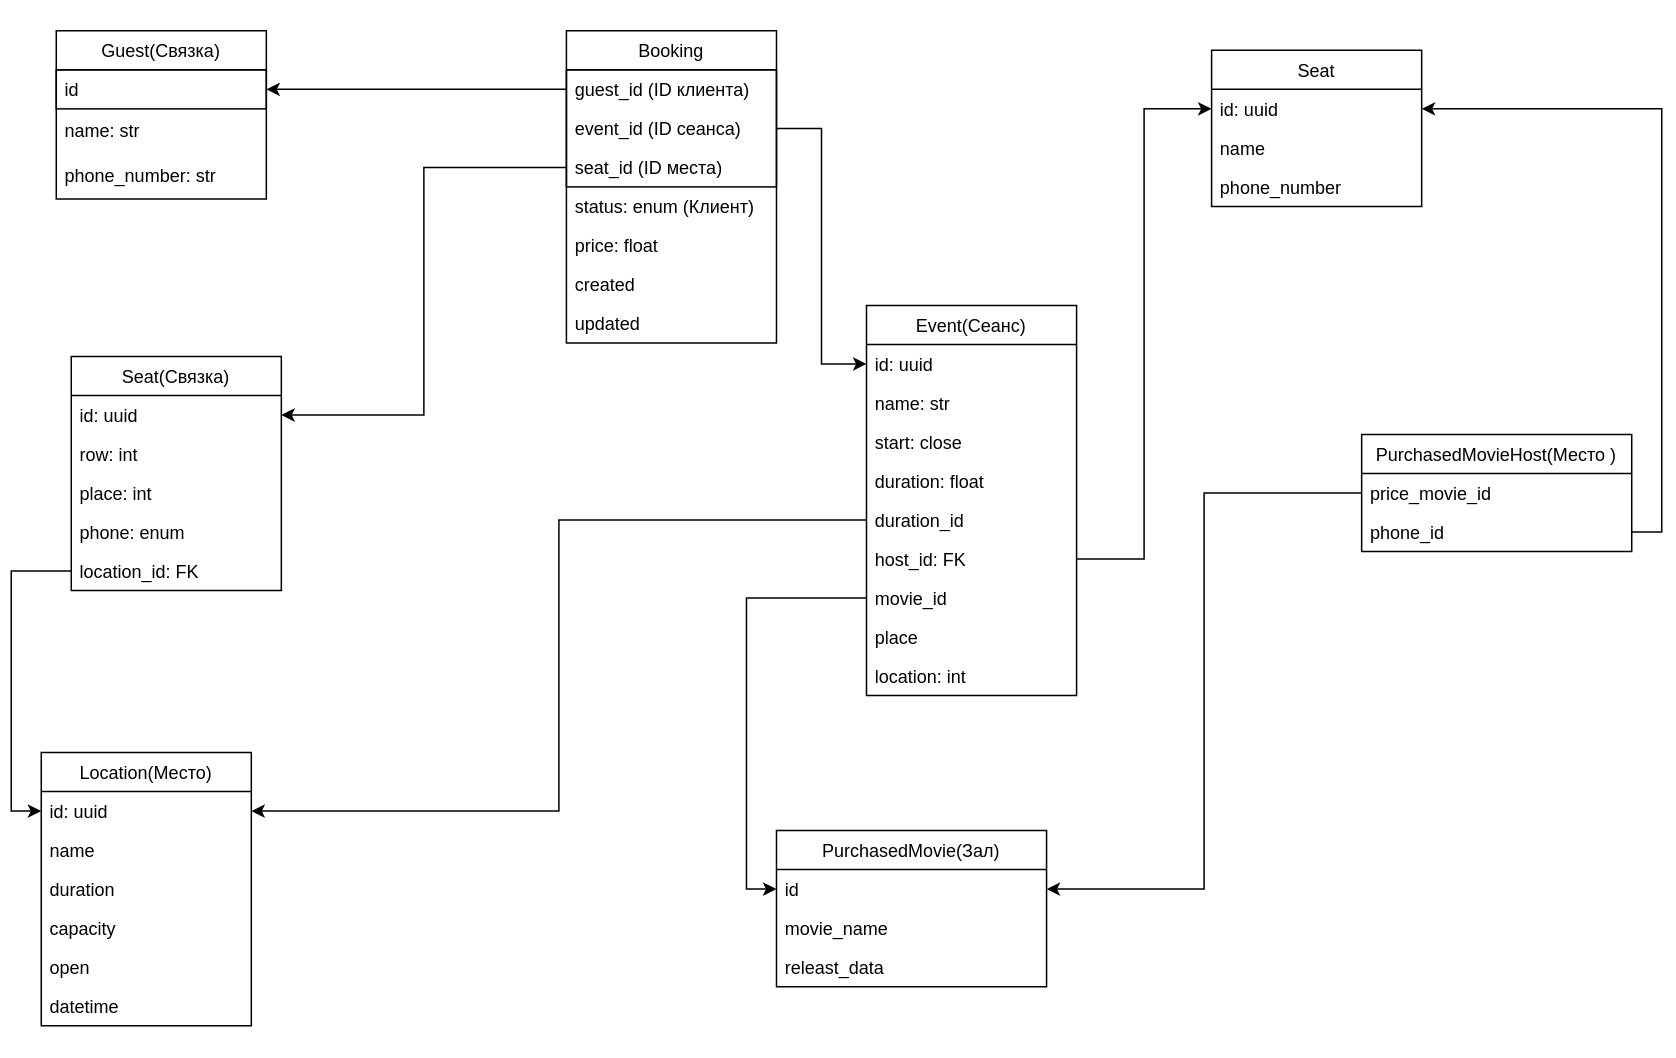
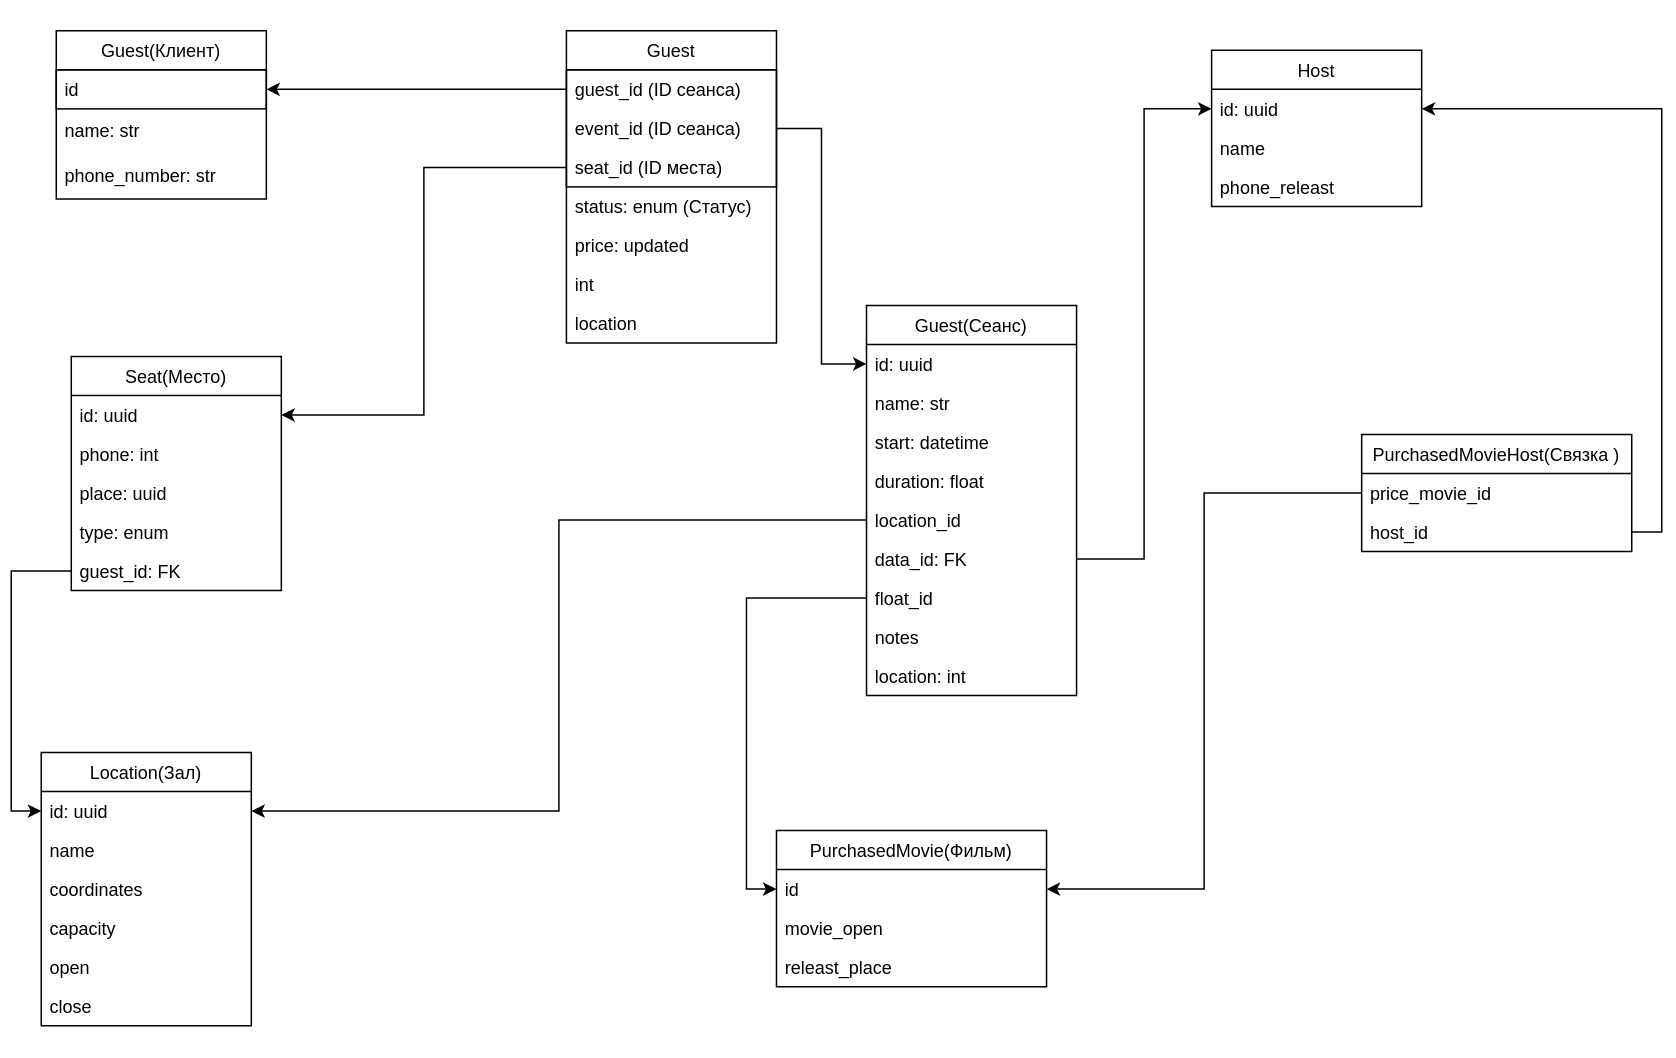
(161, 51) -> (161, 51)
(671, 51) -> (671, 51)
(1316, 71) -> (1316, 71)
(673, 90) -> (668, 90)
(1280, 188) -> (1283, 188)
(673, 207) -> (673, 207)
(626, 246) -> (638, 246)
(610, 285) -> (587, 285)
(610, 324) -> (610, 324)
(971, 326) -> (971, 326)
(176, 377) -> (176, 377)
(928, 443) -> (943, 443)
(113, 455) -> (123, 455)
(1496, 455) -> (1496, 455)
(121, 494) -> (126, 494)
(925, 521) -> (923, 521)
(130, 533) -> (125, 533)
(1407, 533) -> (1402, 533)
(923, 560) -> (923, 560)
(143, 572) -> (133, 572)
(910, 599) -> (910, 599)
(897, 638) -> (900, 638)
(146, 773) -> (146, 773)
(911, 851) -> (911, 851)
(87, 890) -> (103, 890)
(833, 929) -> (833, 929)
(843, 968) -> (845, 968)
(87, 1007) -> (72, 1007)
